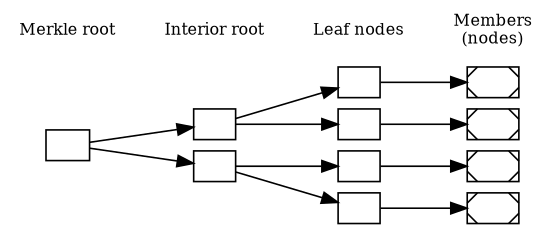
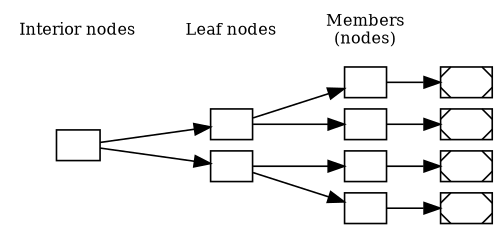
(68, 31) -> none
(215, 31) -> (78, 31)
